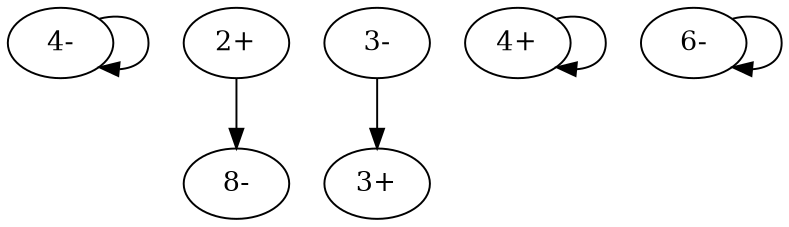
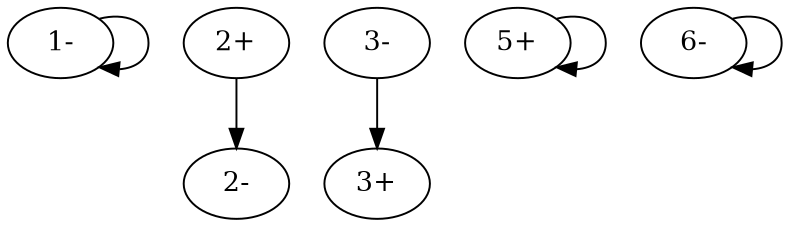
(61, 43) -> (61, 43)
(518, 43) -> (518, 43)
(236, 184) -> (236, 184)
